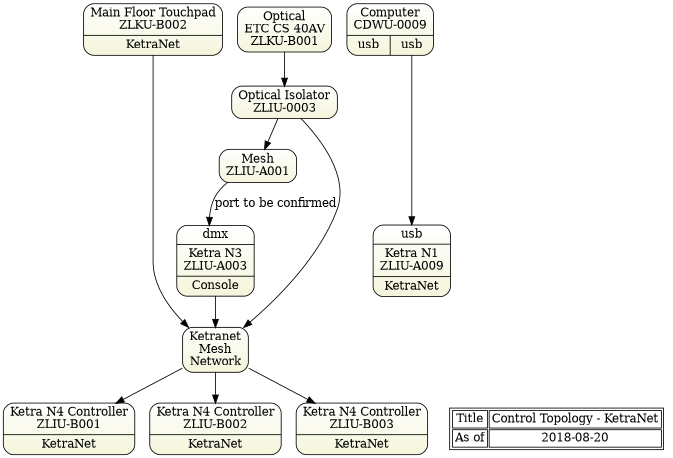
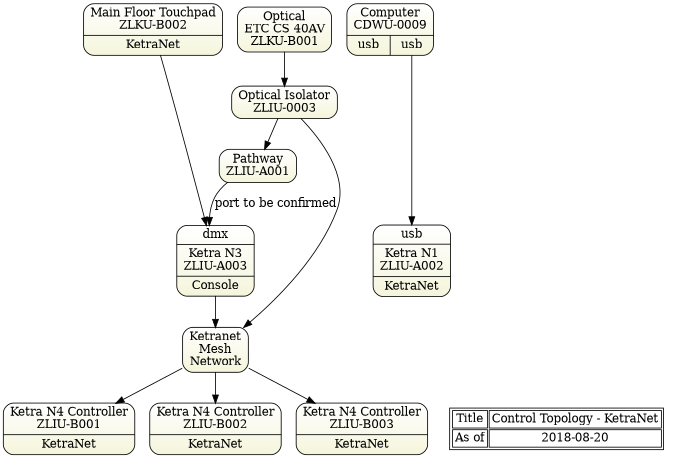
(258, 166) -> (258, 166)
(153, 193) -> (183, 136)
(412, 266) -> (412, 266)
